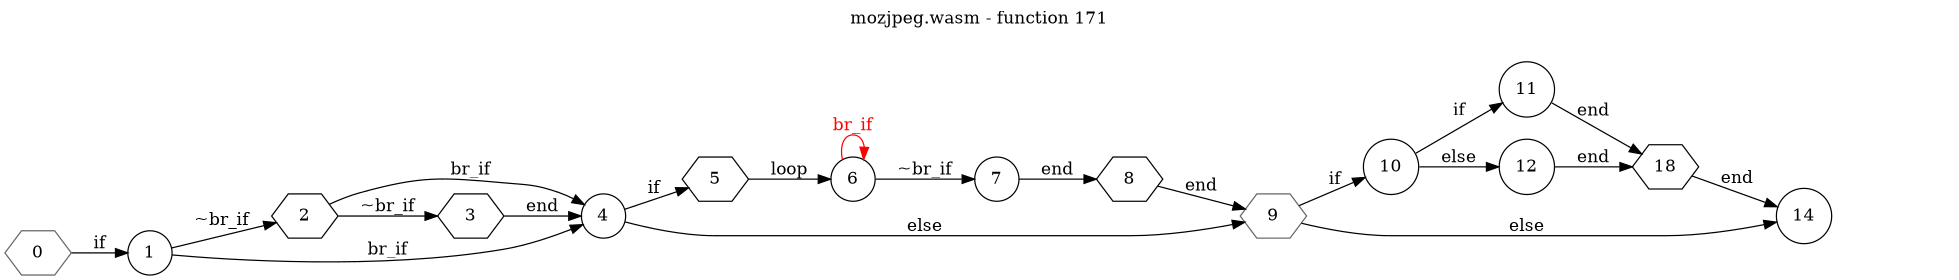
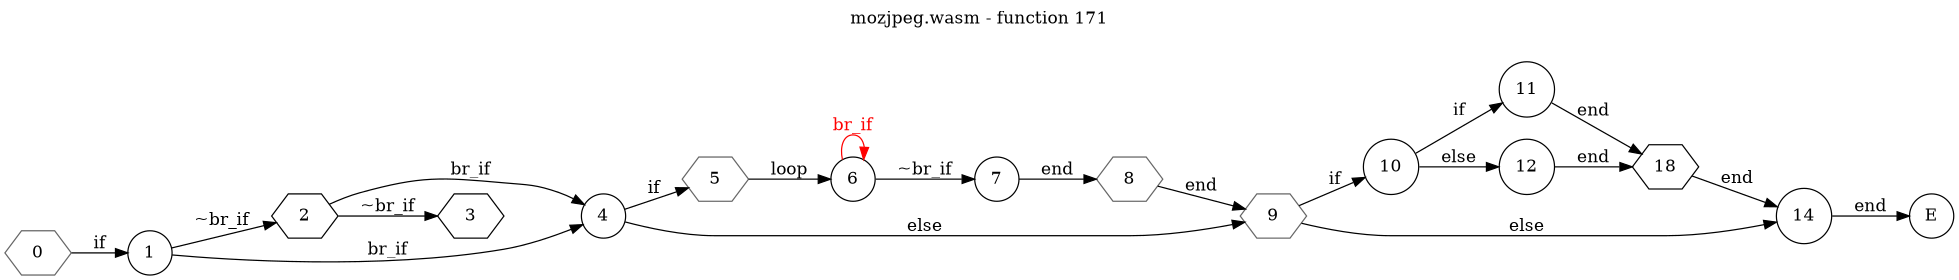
(715, 179) -> (715, 179)
(1130, 179) -> (1130, 179)
(536, 216) -> none
none -> (1932, 216)
